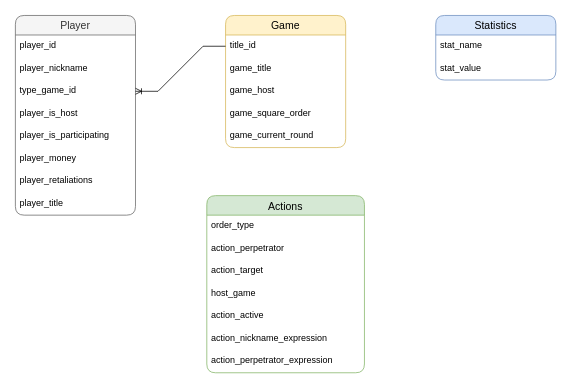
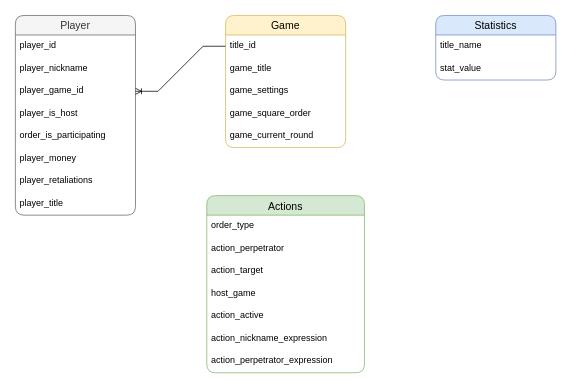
(462, 45) -> (462, 45)
(49, 90) -> (52, 90)
(252, 90) -> (261, 90)
(72, 135) -> (70, 135)
